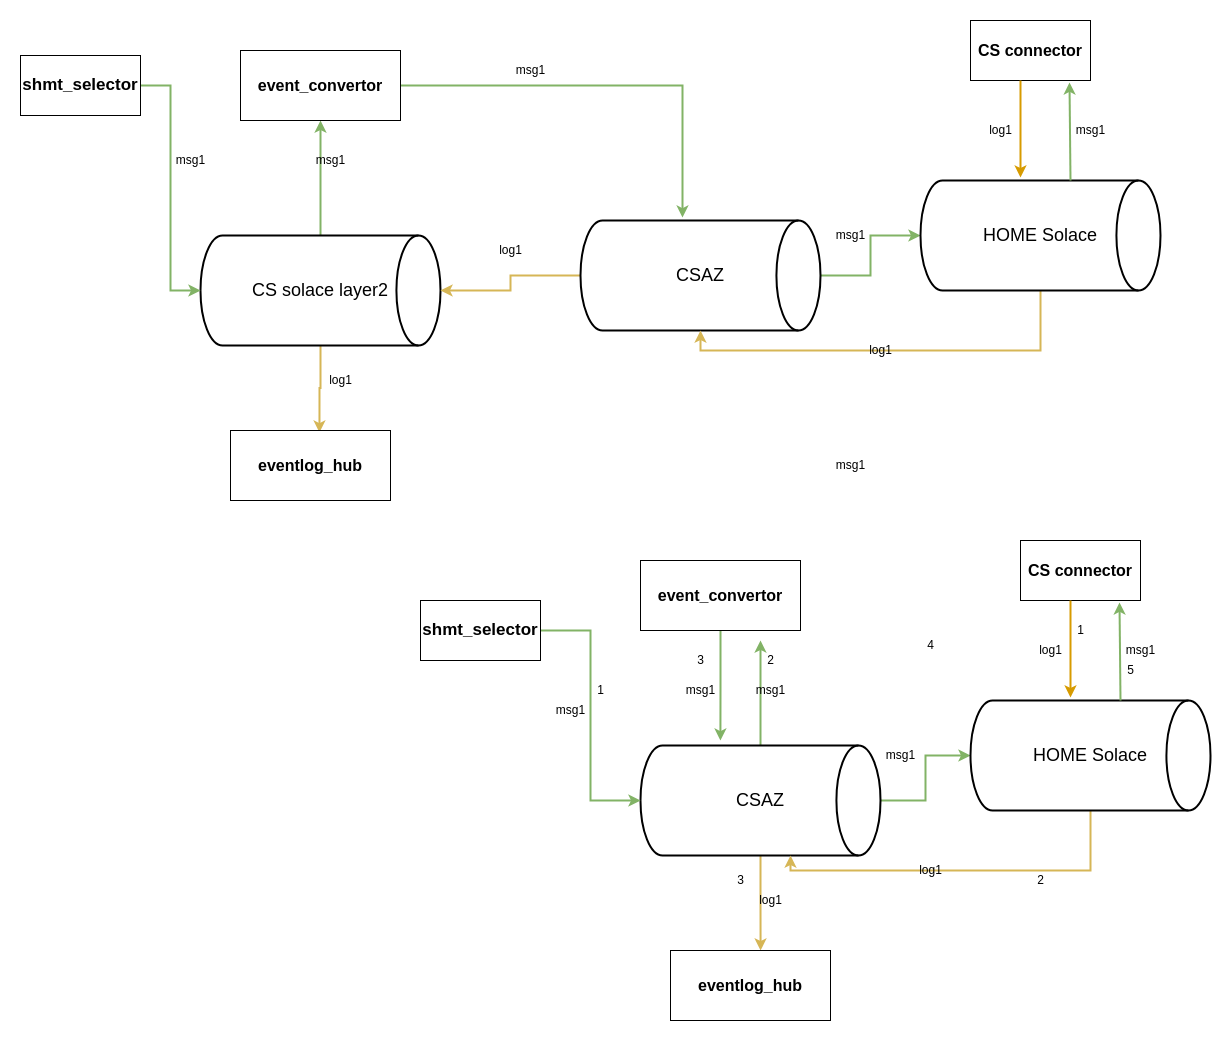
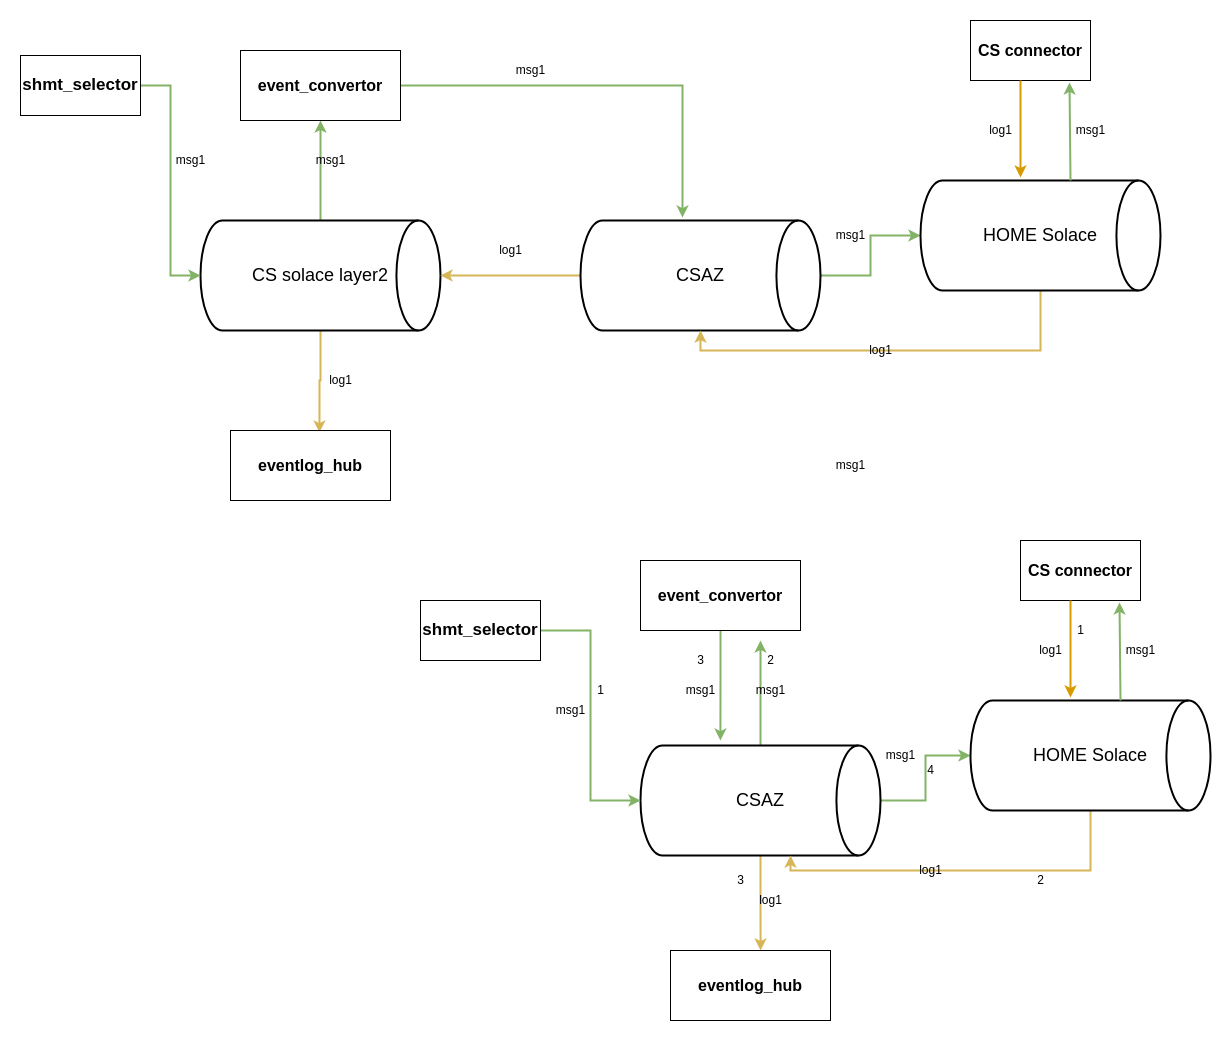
(321, 291) -> (321, 276)
(931, 646) -> (931, 771)
(1131, 671) -> none
